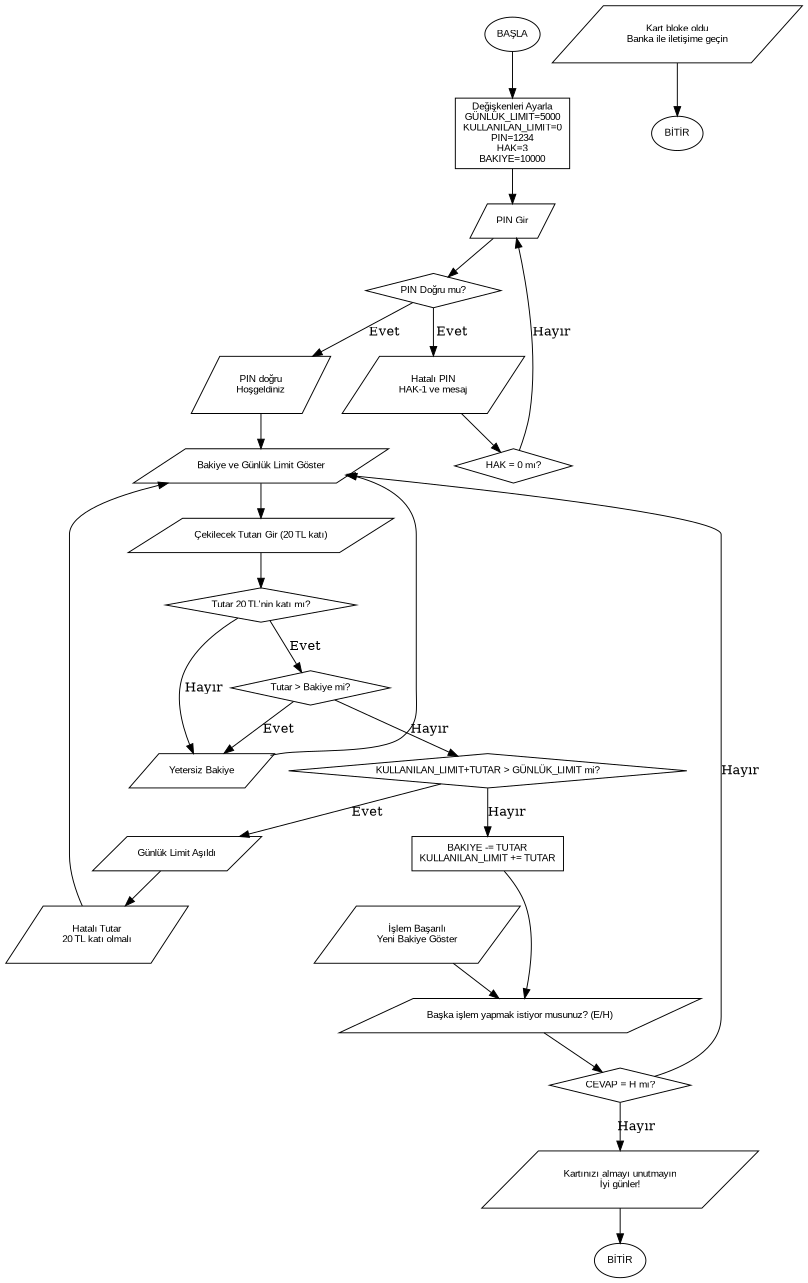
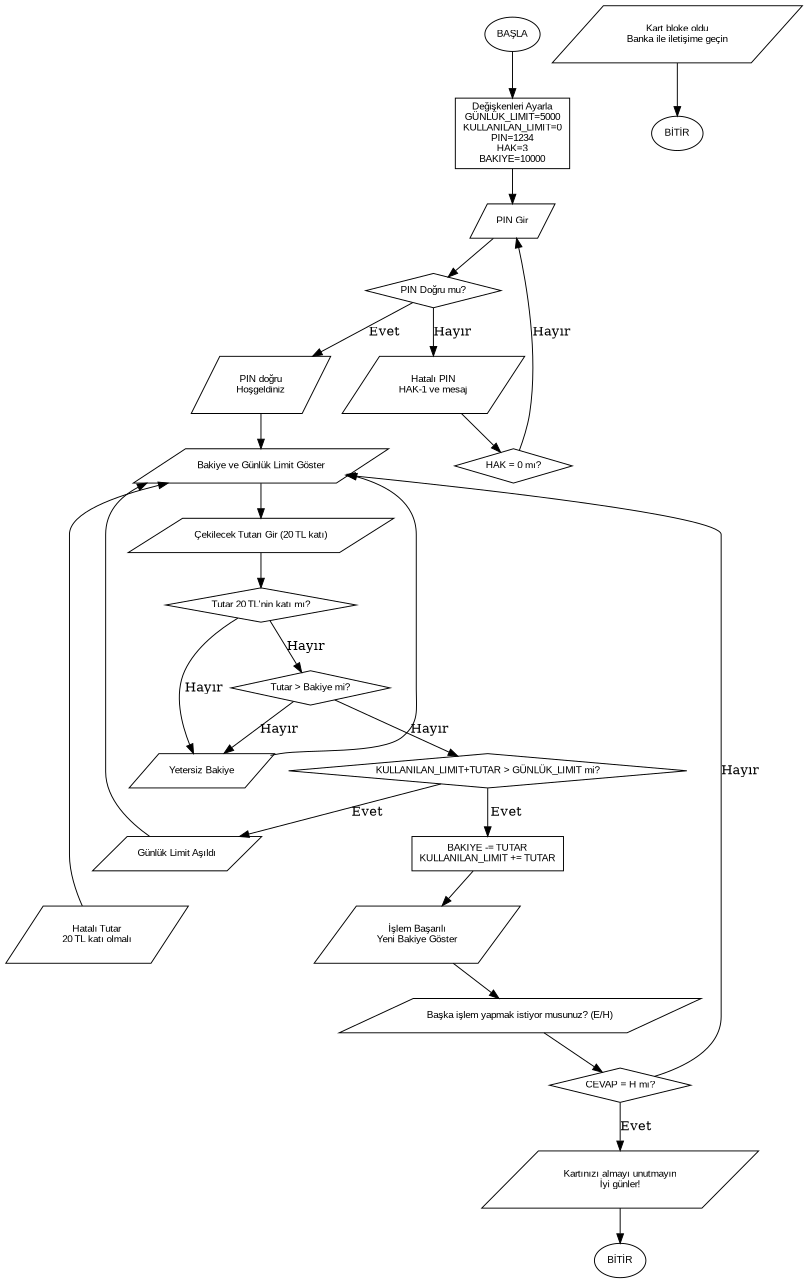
(452, 332) -> (452, 332)
(306, 646) -> (306, 646)
(279, 729) -> (279, 729)
(507, 812) -> (507, 812)
(146, 885) -> (106, 664)
(530, 927) -> (461, 885)
(636, 1127) -> (636, 1127)
